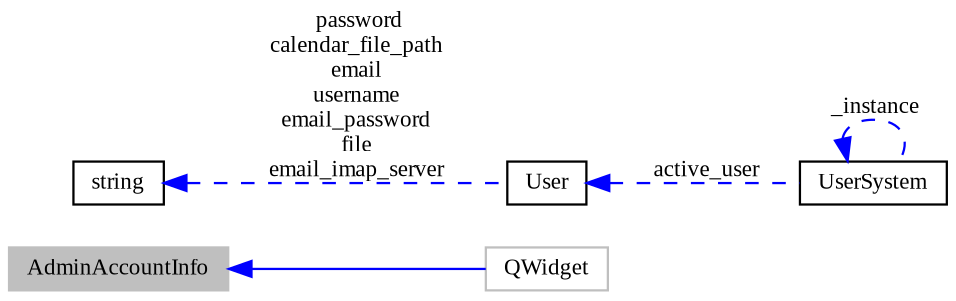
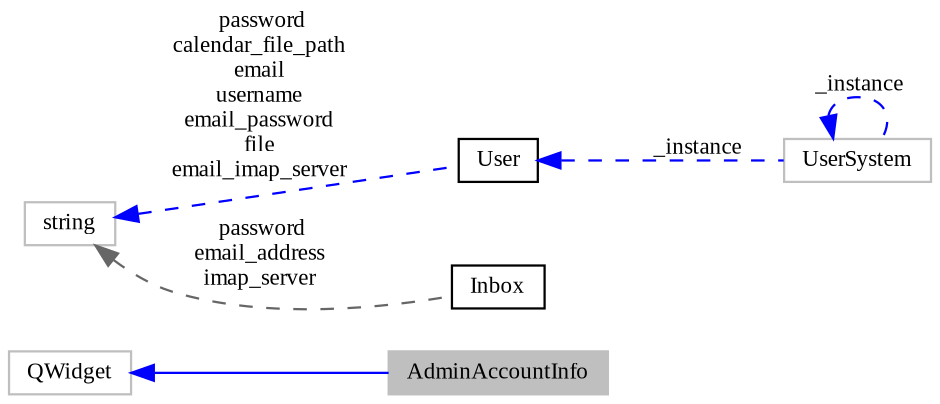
(704, 171) -> (696, 148)
(119, 183) -> (70, 224)
(873, 183) -> (858, 160)
(369, 269) -> (272, 373)
none -> (498, 287)
